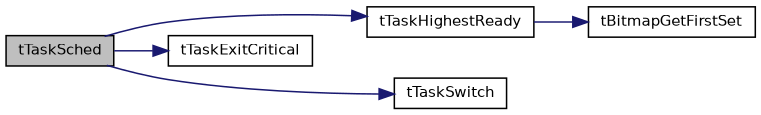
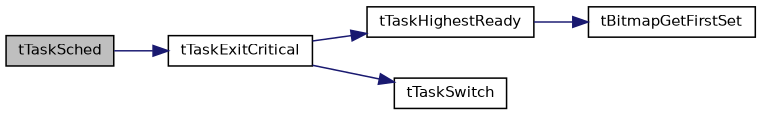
(227, 17) -> (332, 38)
(242, 88) -> (346, 72)
